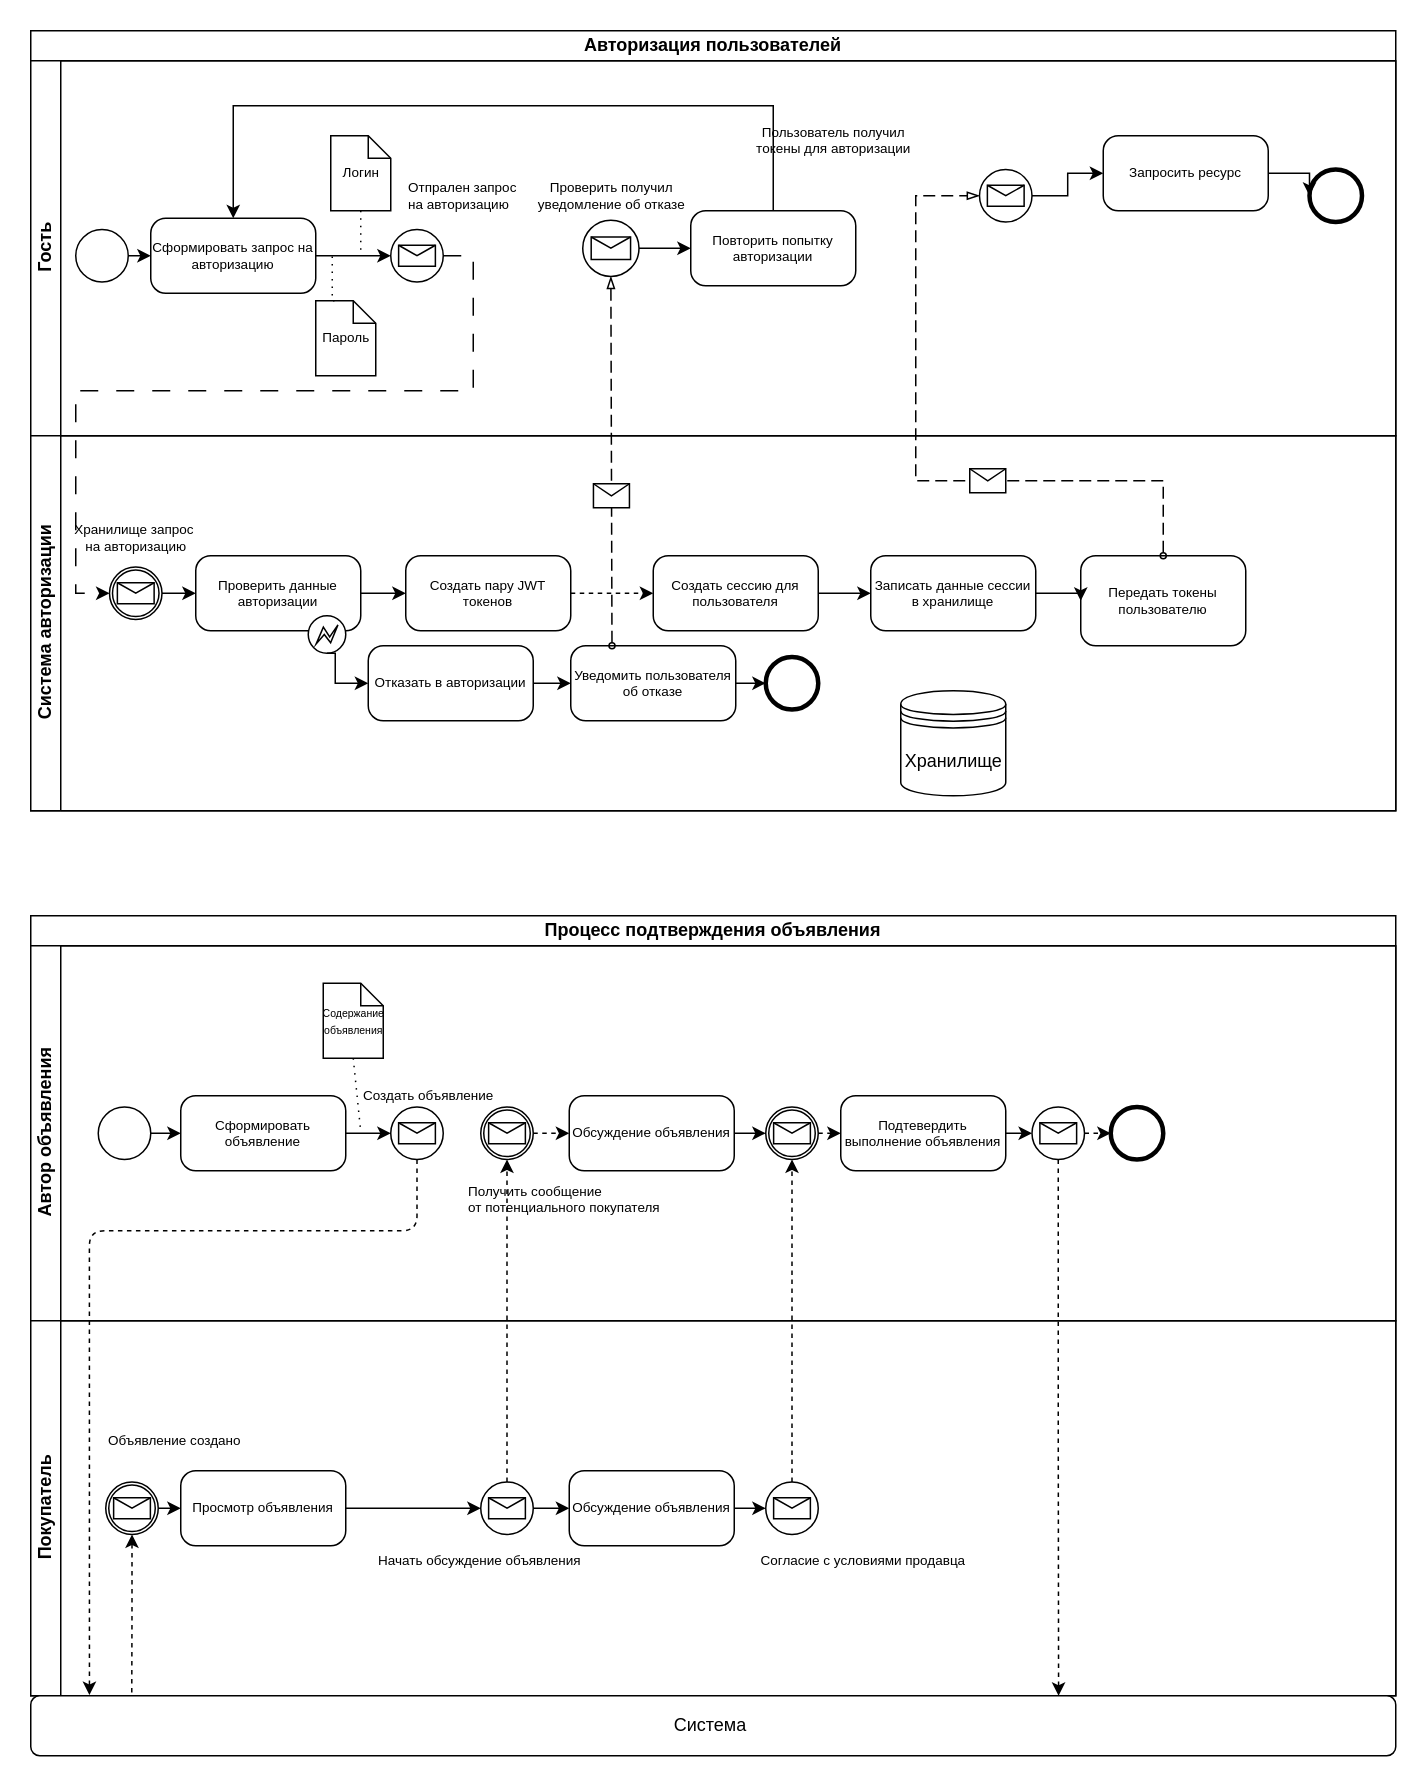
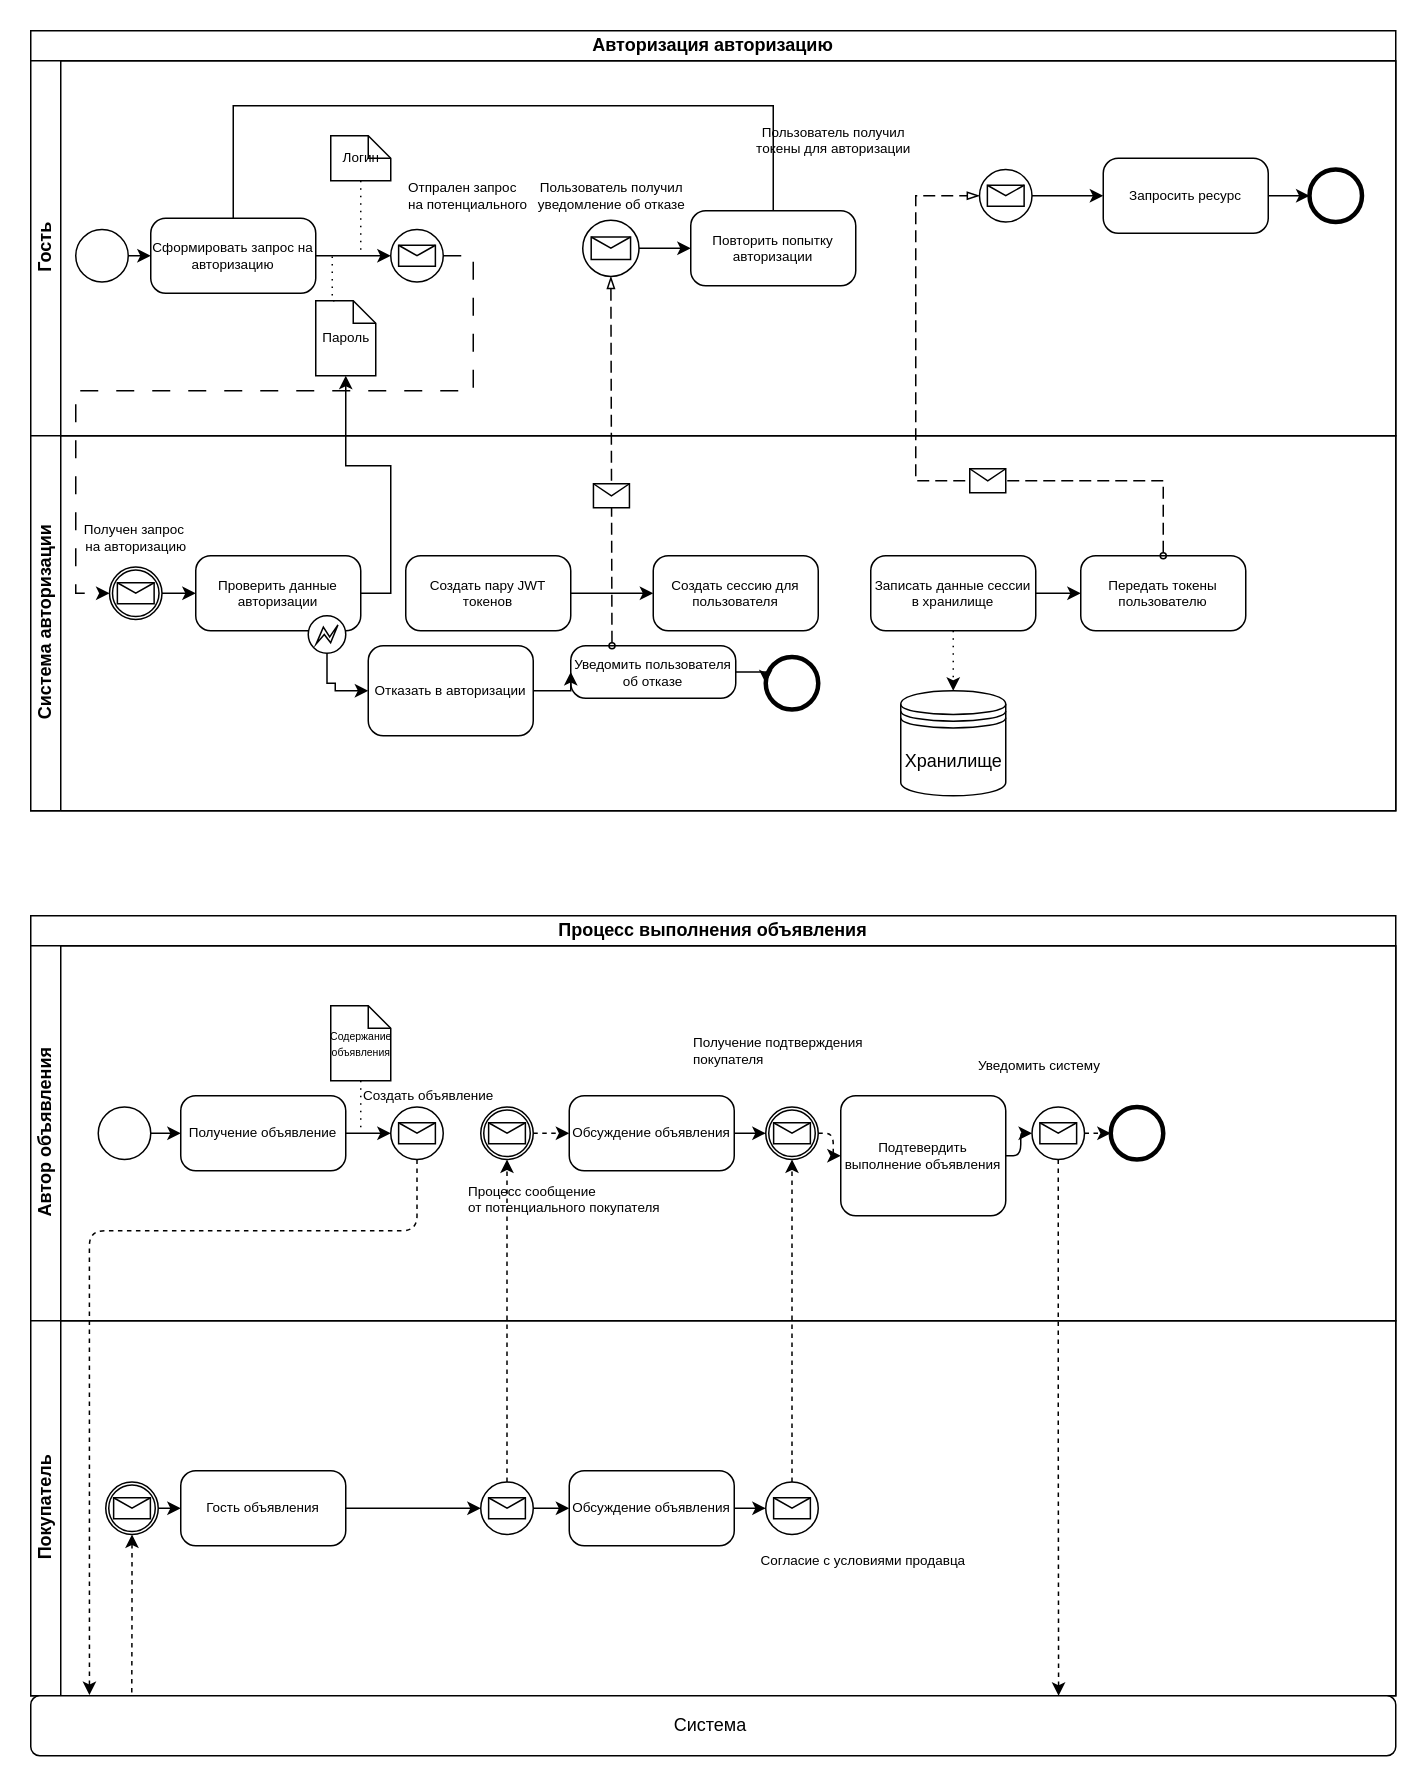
(713, 46) -> (713, 46)
(361, 173) -> (361, 158)
(1186, 173) -> (1186, 196)
(464, 196) -> (471, 196)
(612, 196) -> (612, 196)
(233, 207) -> (233, 211)
(137, 538) -> (137, 538)
(392, 593) -> (391, 469)
(608, 593) -> (608, 593)
(846, 593) -> none
(1163, 601) -> (1163, 593)
none -> (953, 659)
(451, 683) -> (451, 691)
(653, 683) -> (653, 672)
(713, 931) -> (713, 931)
(353, 1021) -> (361, 1043)
none -> (796, 1051)
none -> (1058, 1066)
(263, 1133) -> (263, 1133)
(923, 1133) -> (923, 1156)
(571, 1199) -> (571, 1199)
(188, 1441) -> none
(263, 1508) -> (263, 1508)
(496, 1561) -> none
